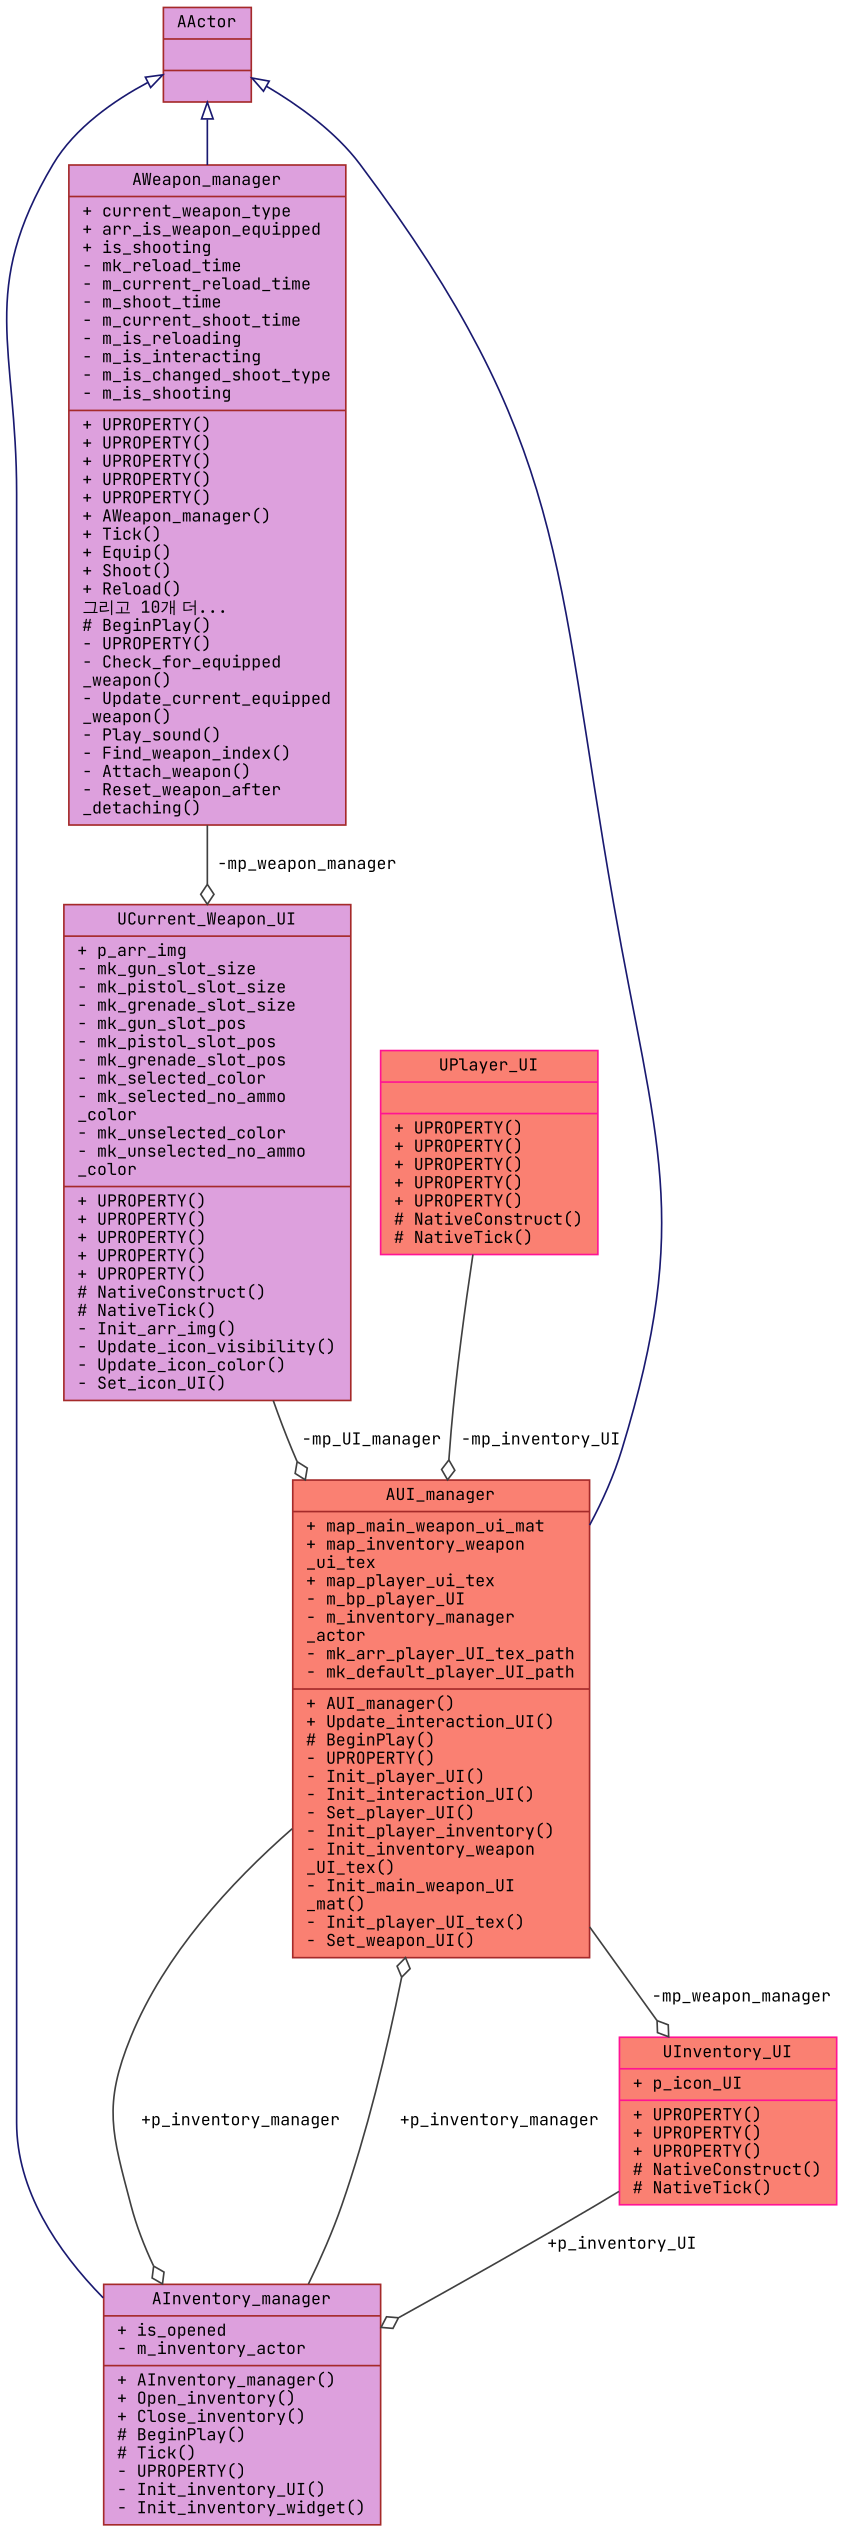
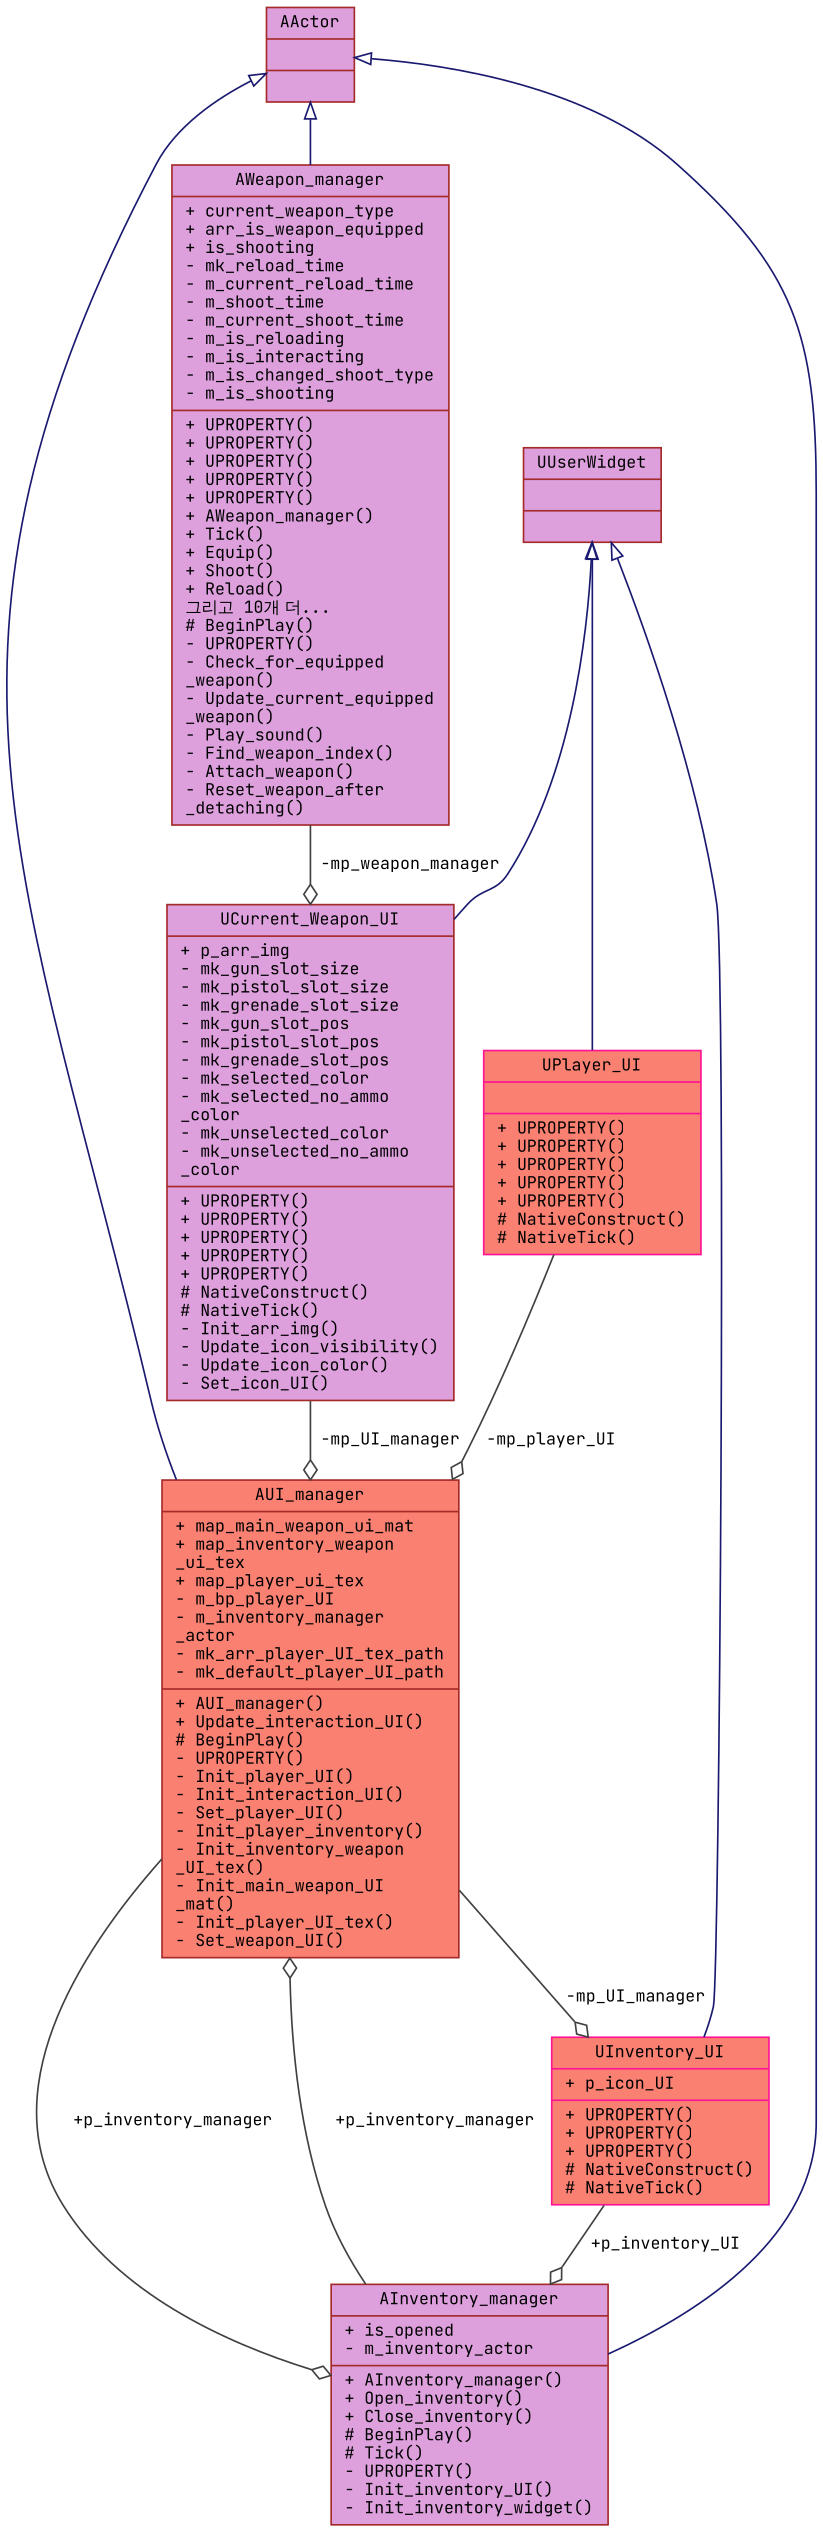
none -> (592, 495)
(537, 1440) -> (547, 1440)
(737, 1997) -> (631, 1997)
